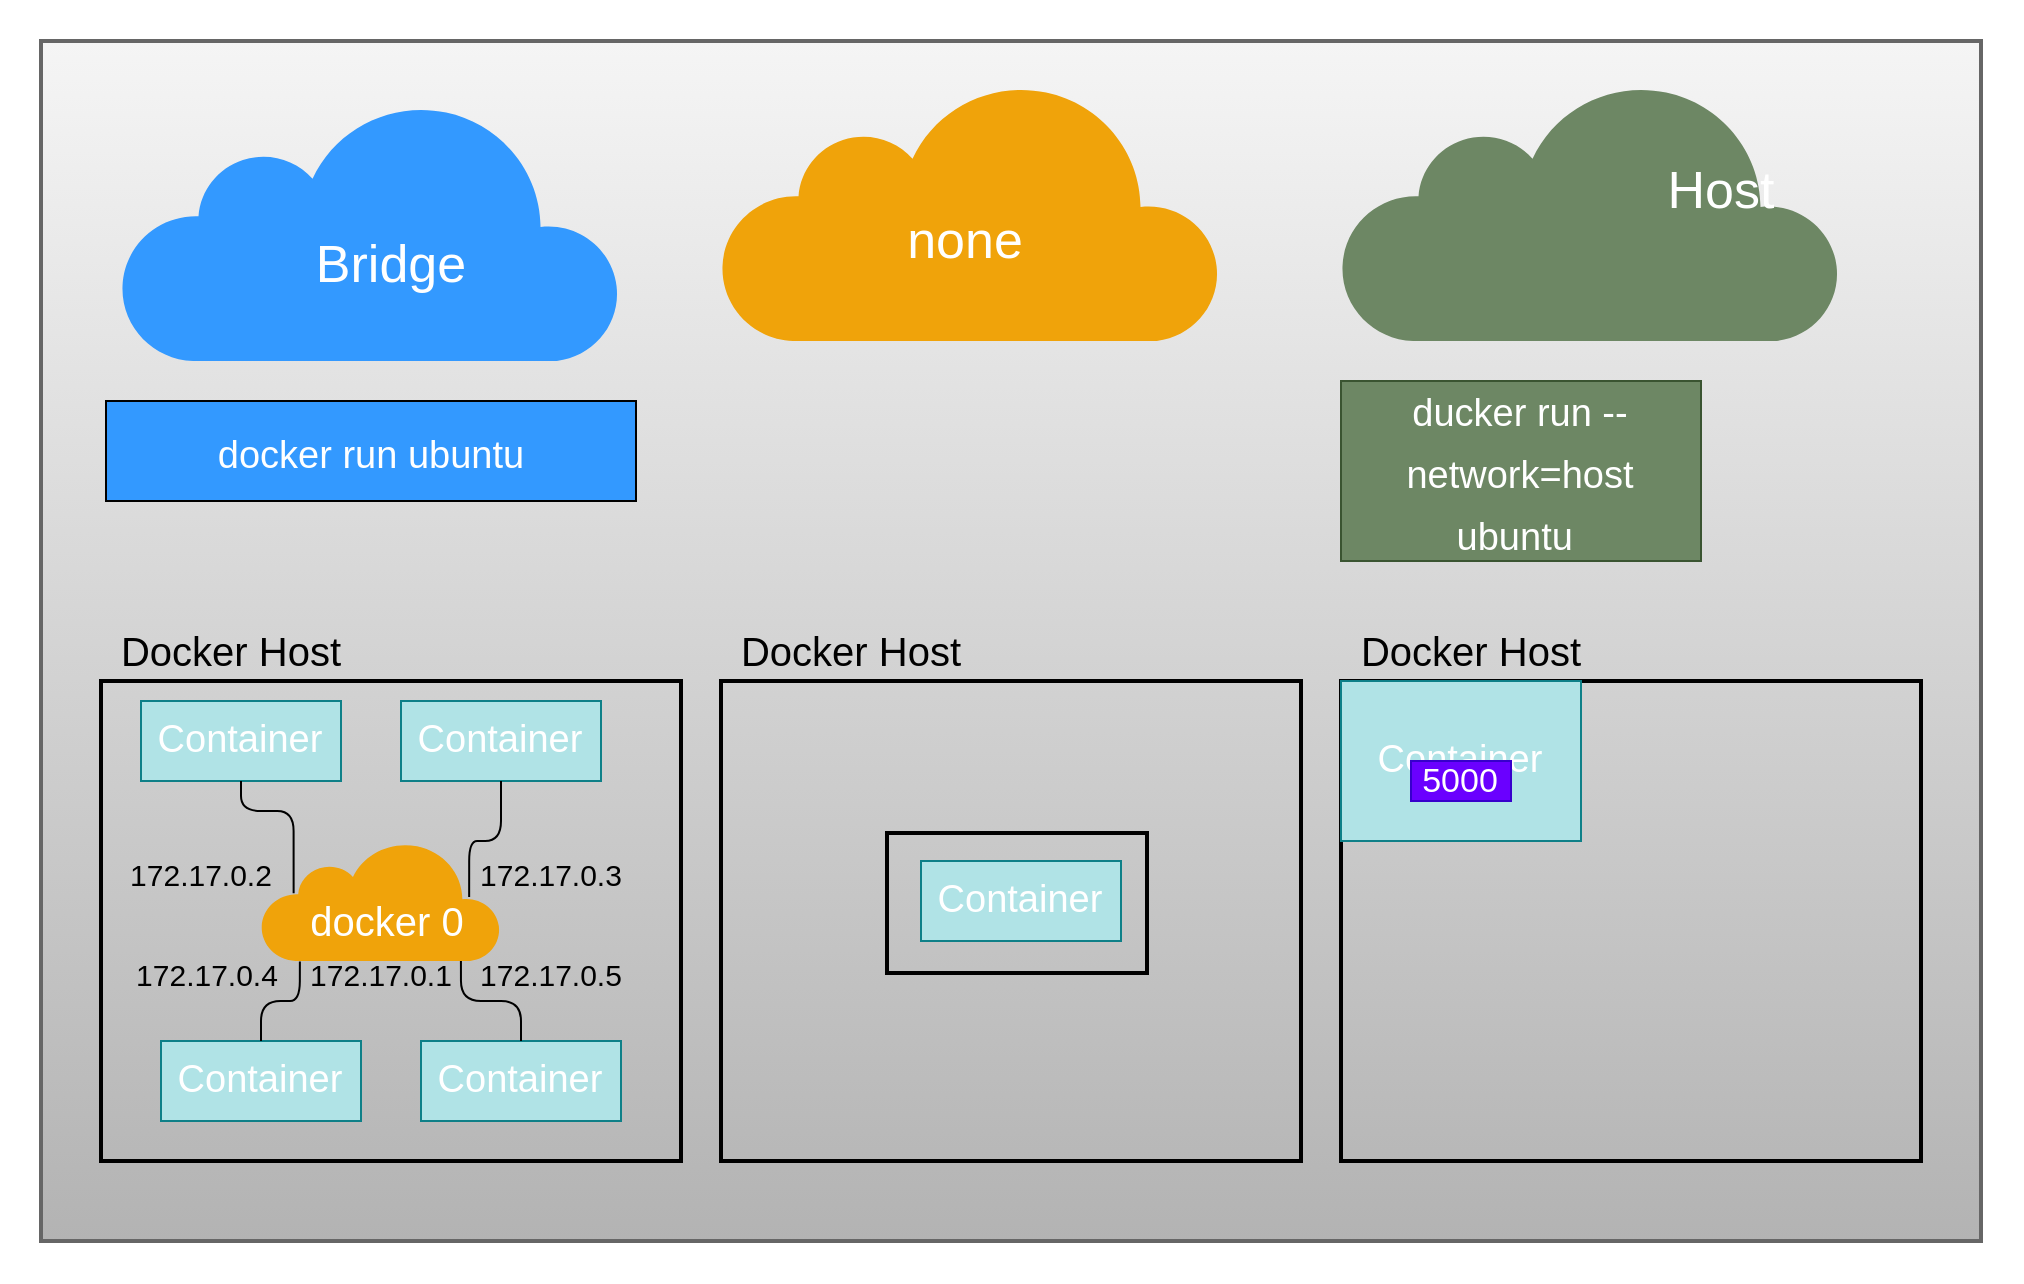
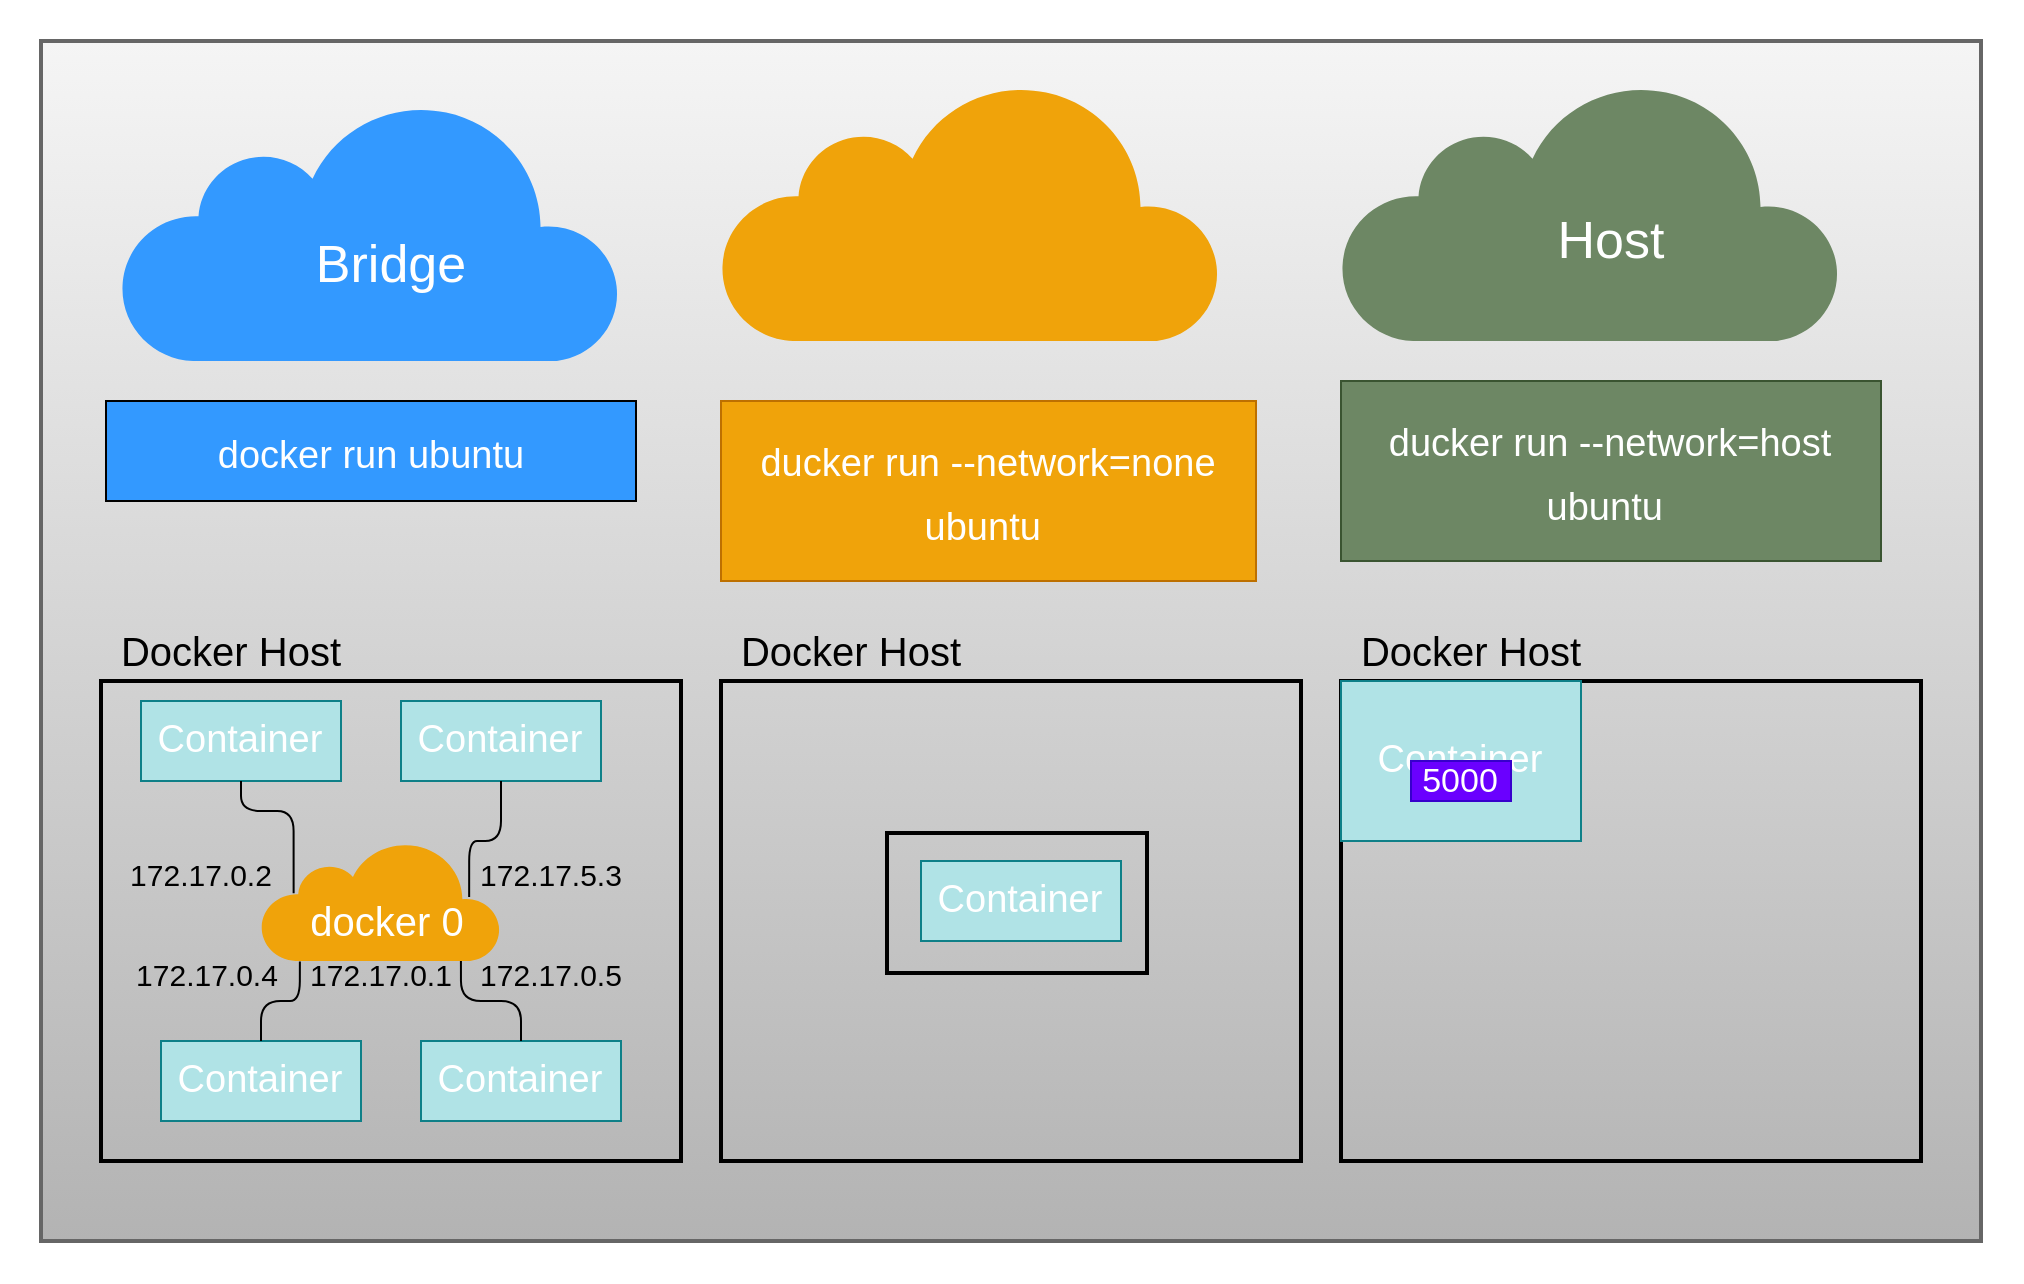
(1721, 191) -> (1611, 241)
(965, 241) -> none
(1521, 471) -> (1611, 471)
none -> (989, 491)
(552, 871) -> (552, 871)
